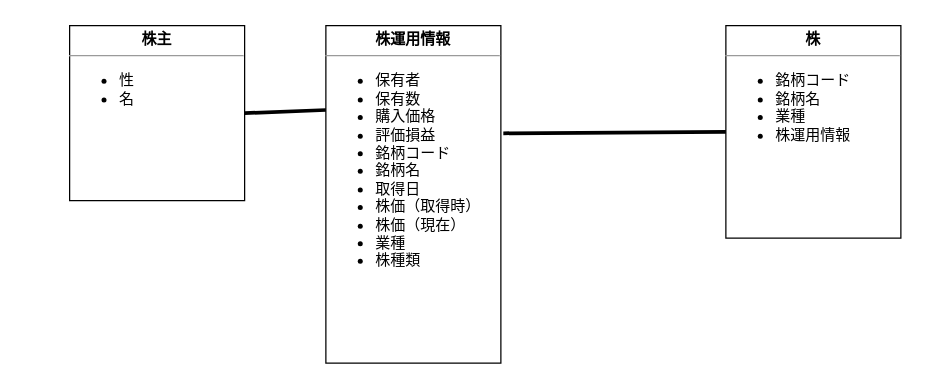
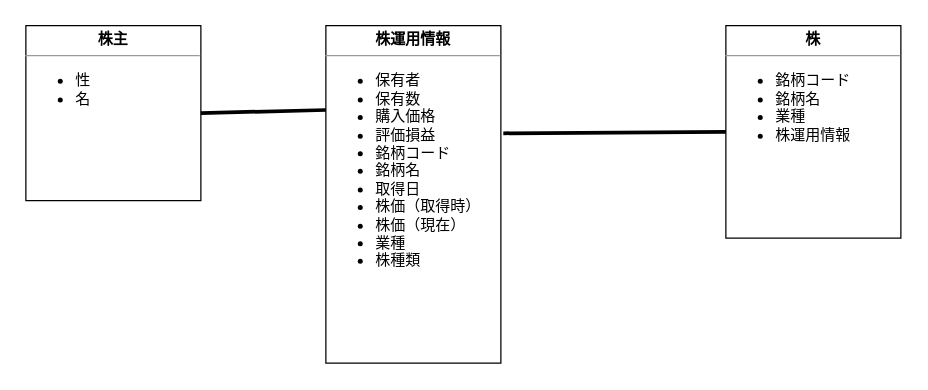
(157, 113) -> (113, 113)
